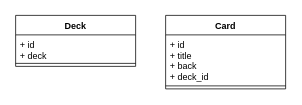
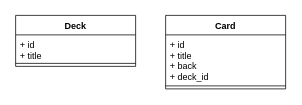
(27, 45) -> (27, 45)
